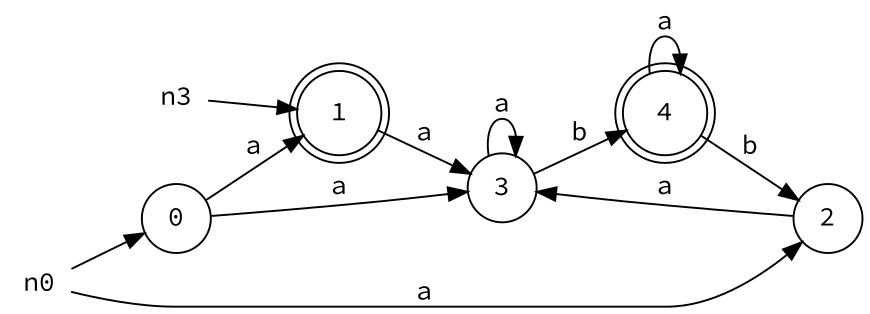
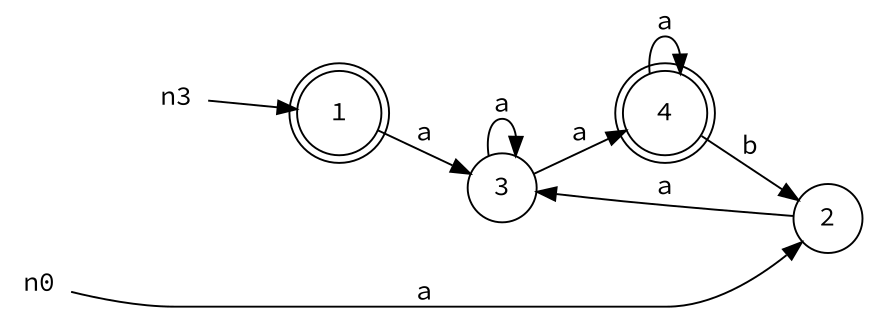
(580, 133) -> (580, 133)
(176, 218) -> none
